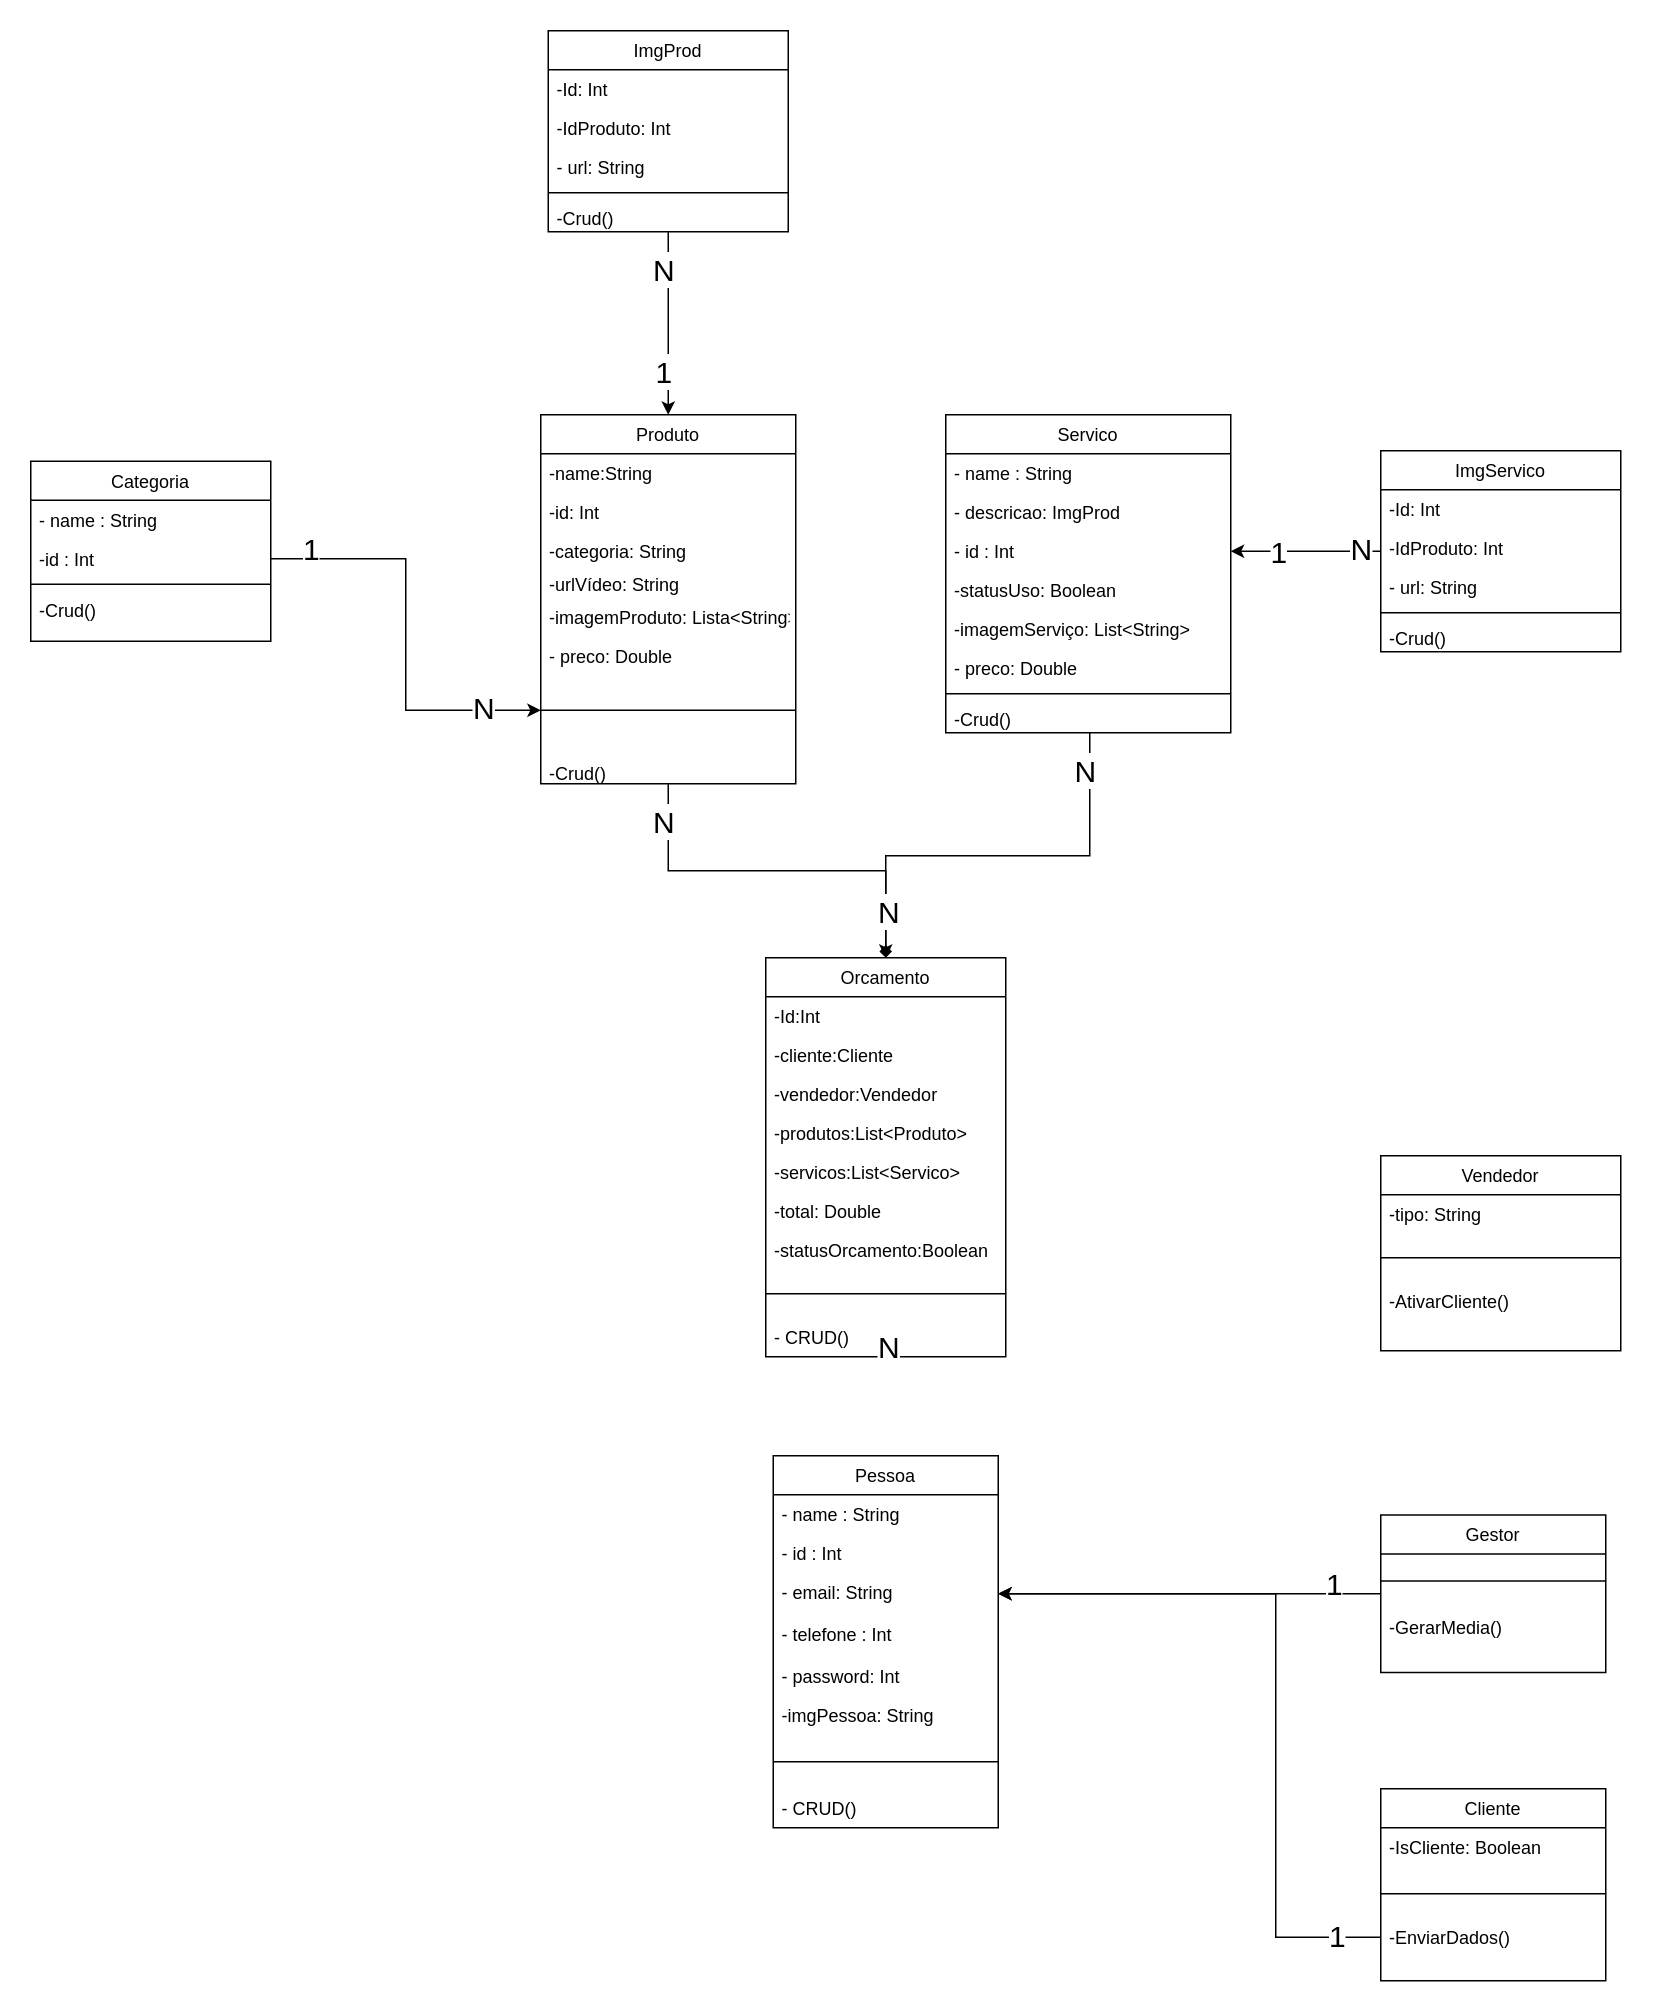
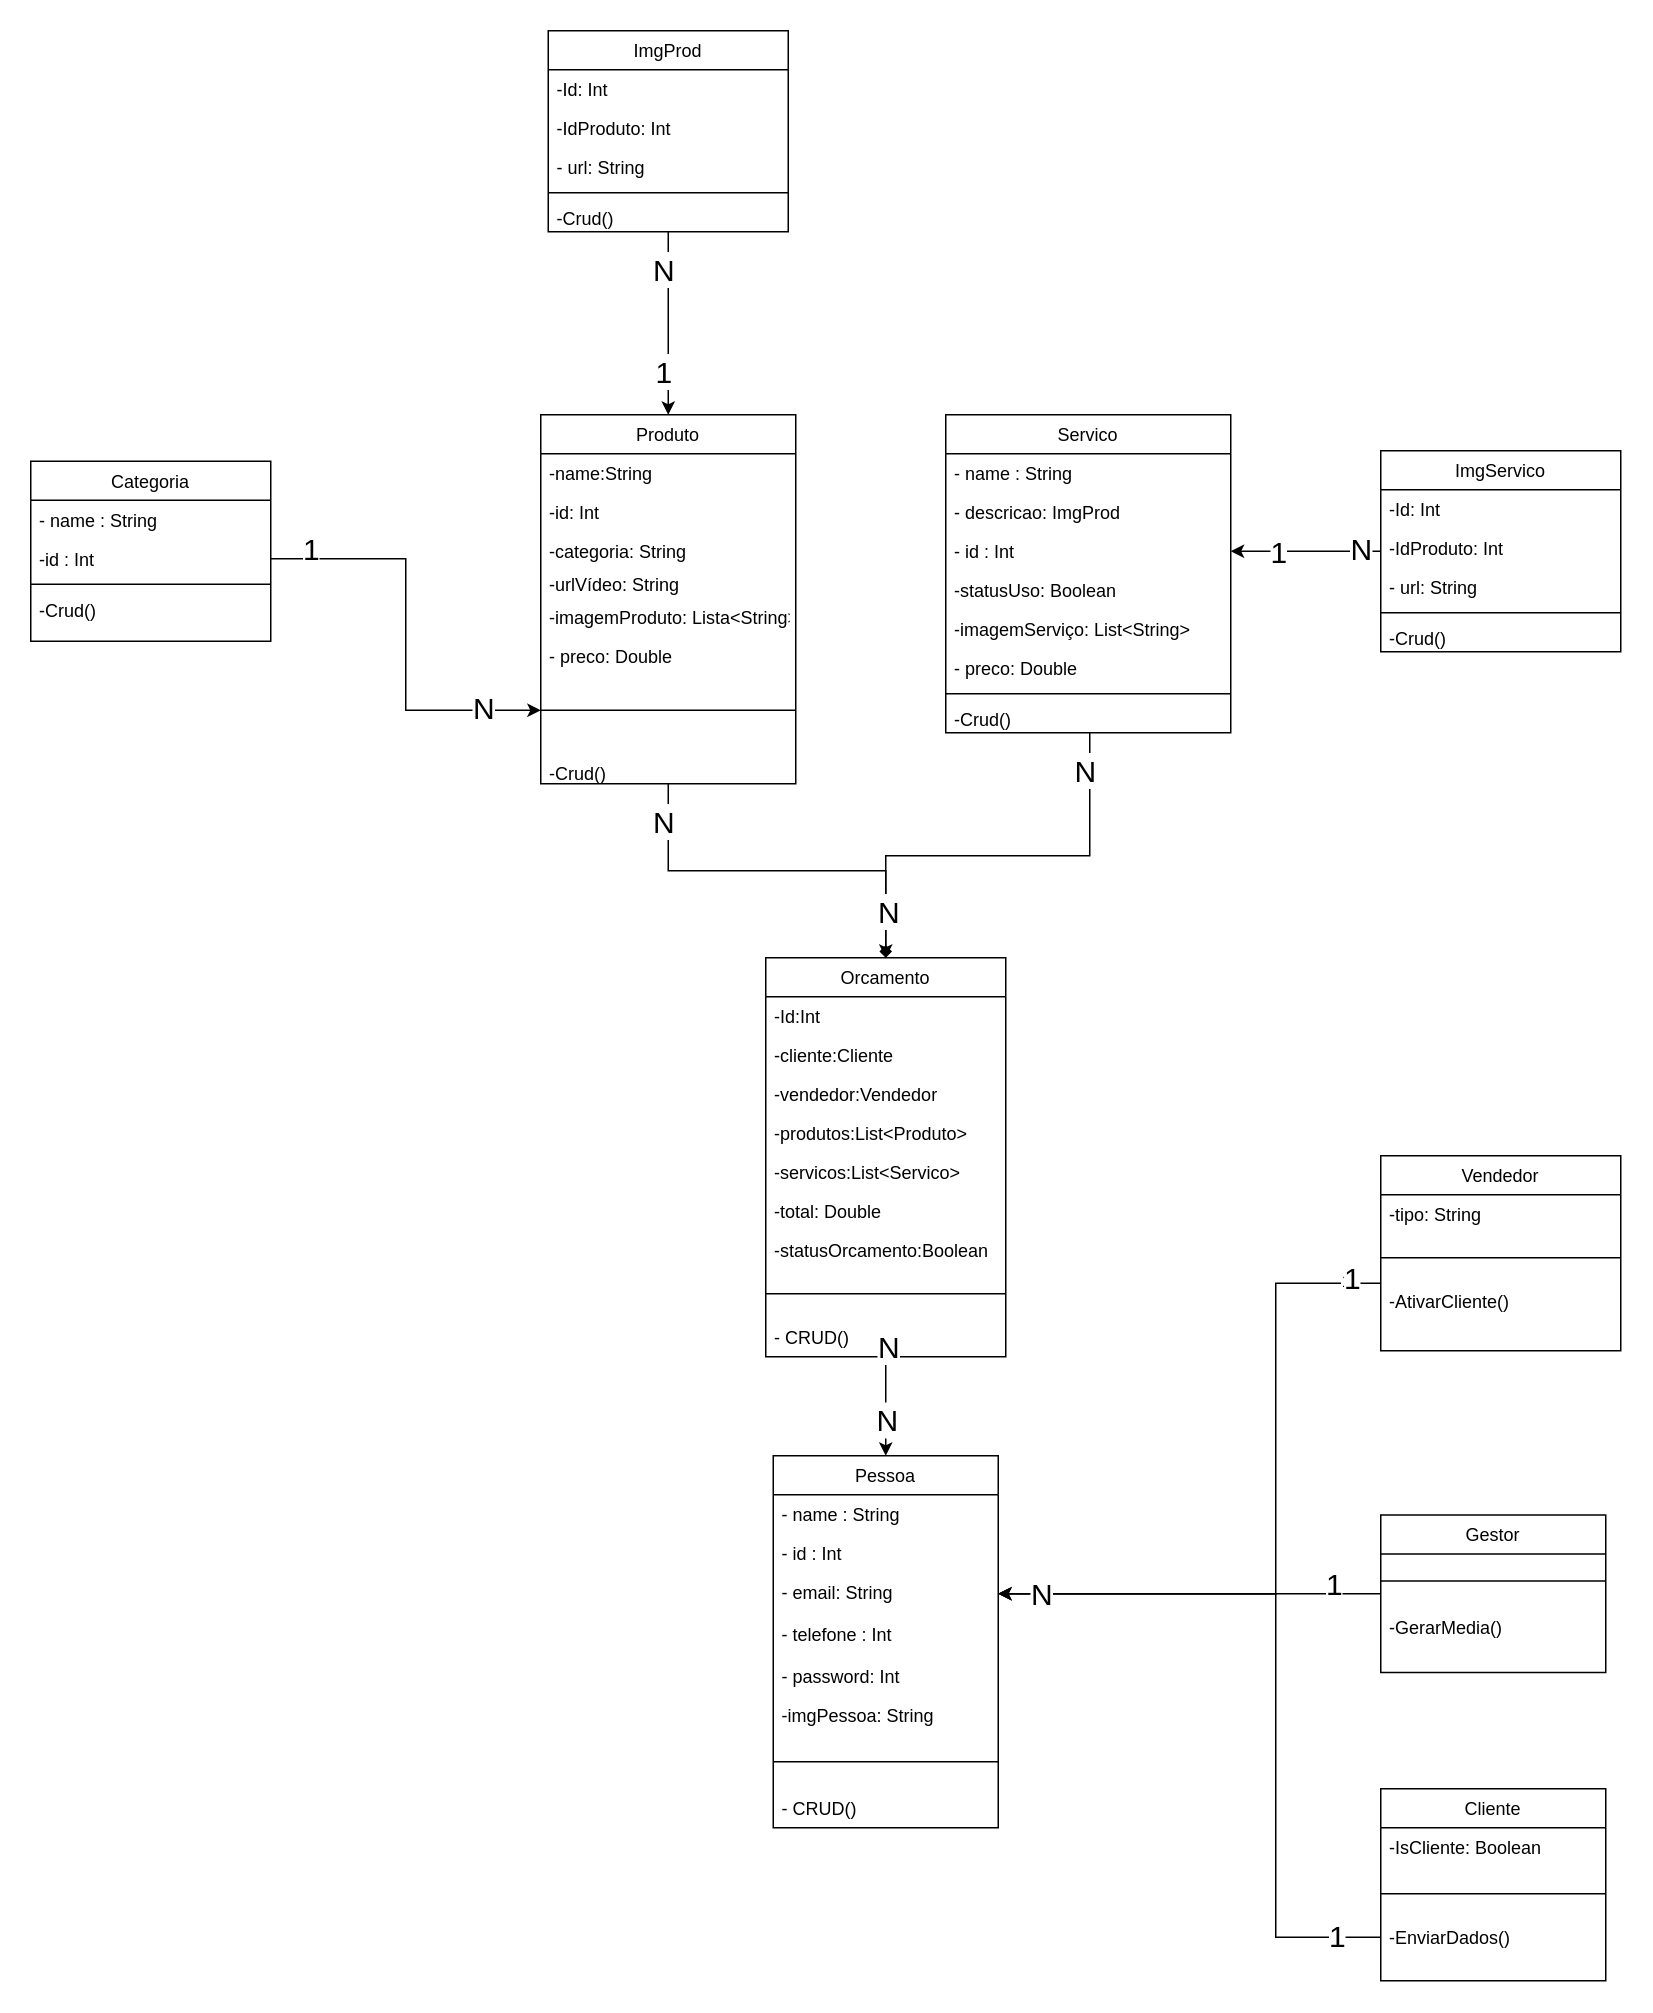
none -> (886, 1383)
none -> (1276, 1403)
(1276, 1596) -> (1004, 1594)
